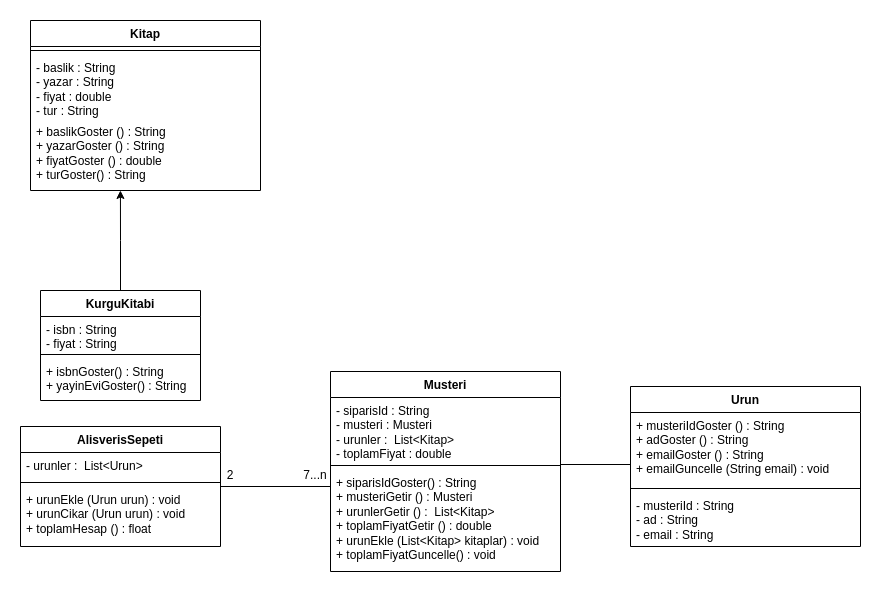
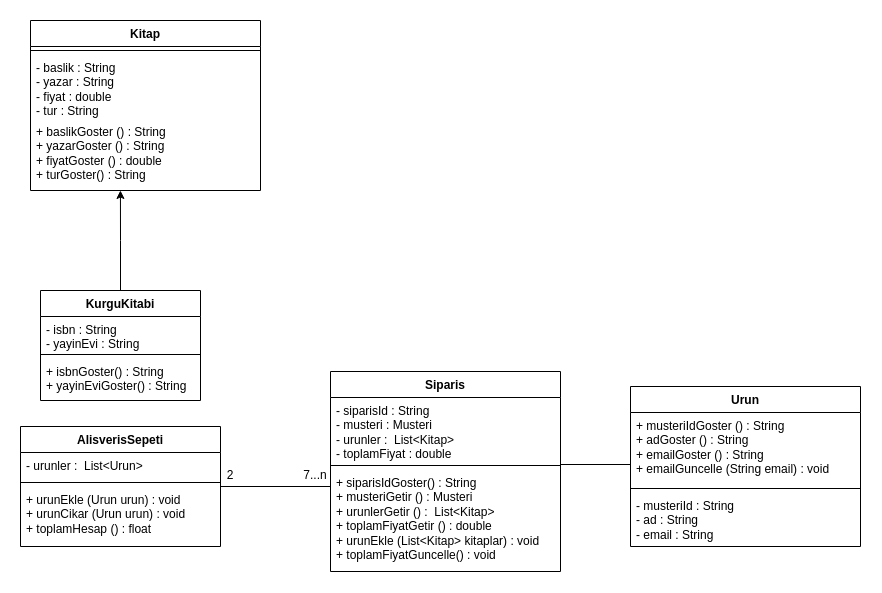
(91, 338) -> (99, 338)
(446, 386) -> (446, 386)
